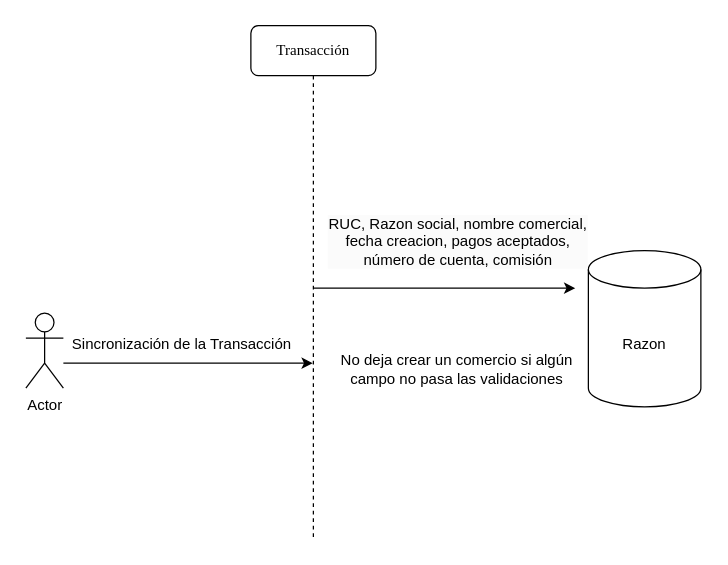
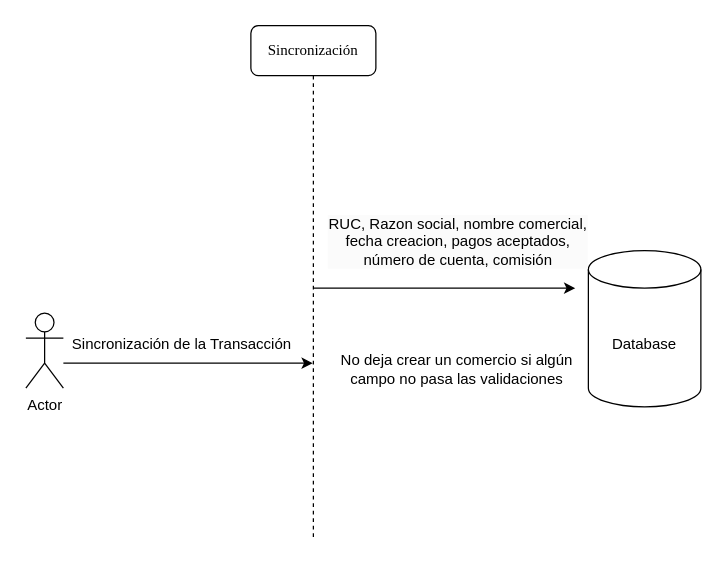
(313, 51) -> (313, 51)
(644, 344) -> (644, 344)
